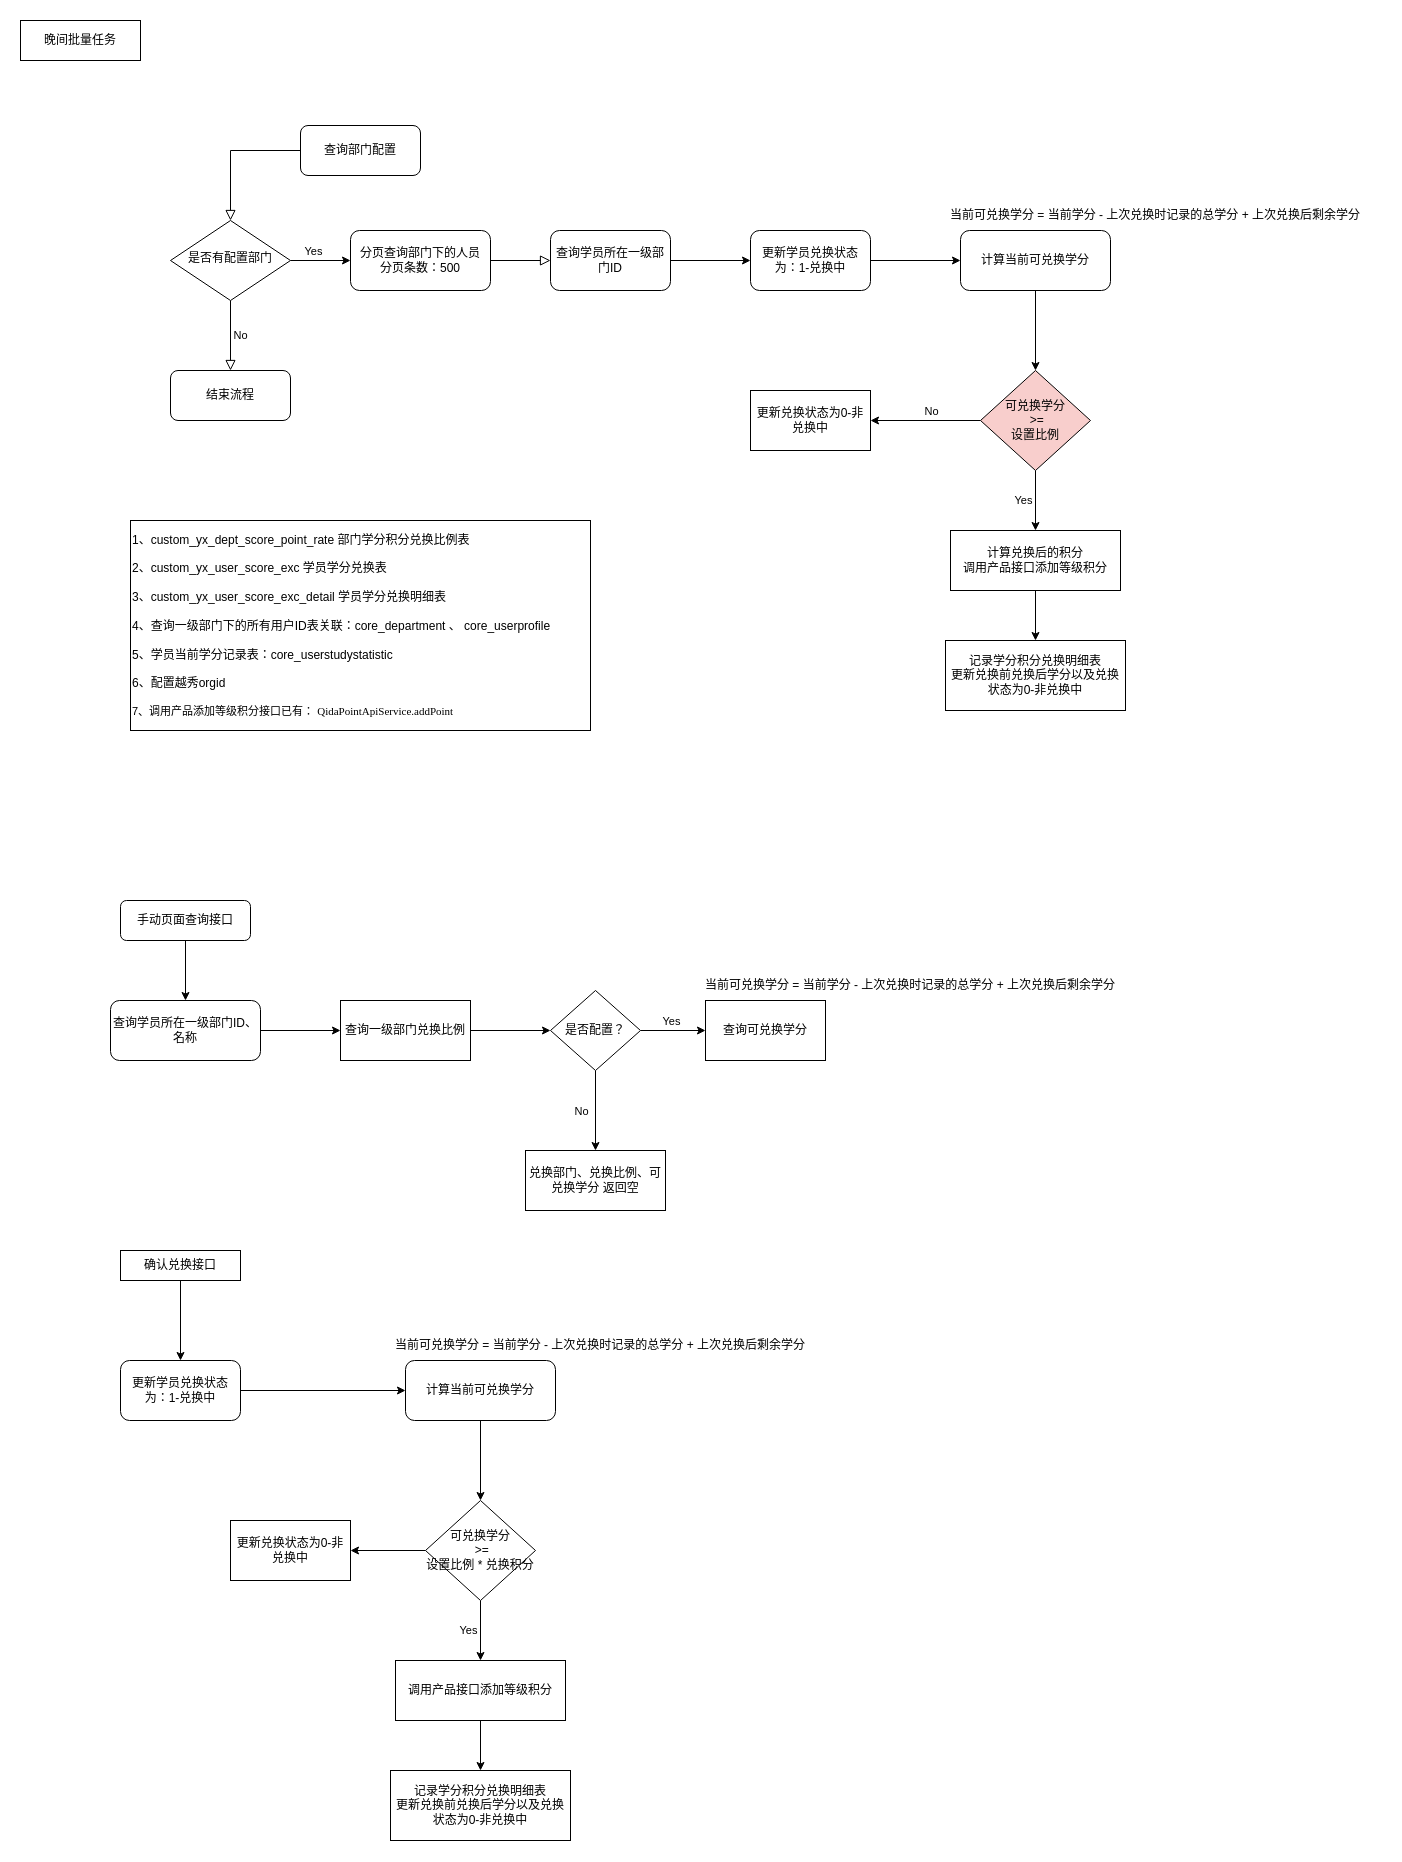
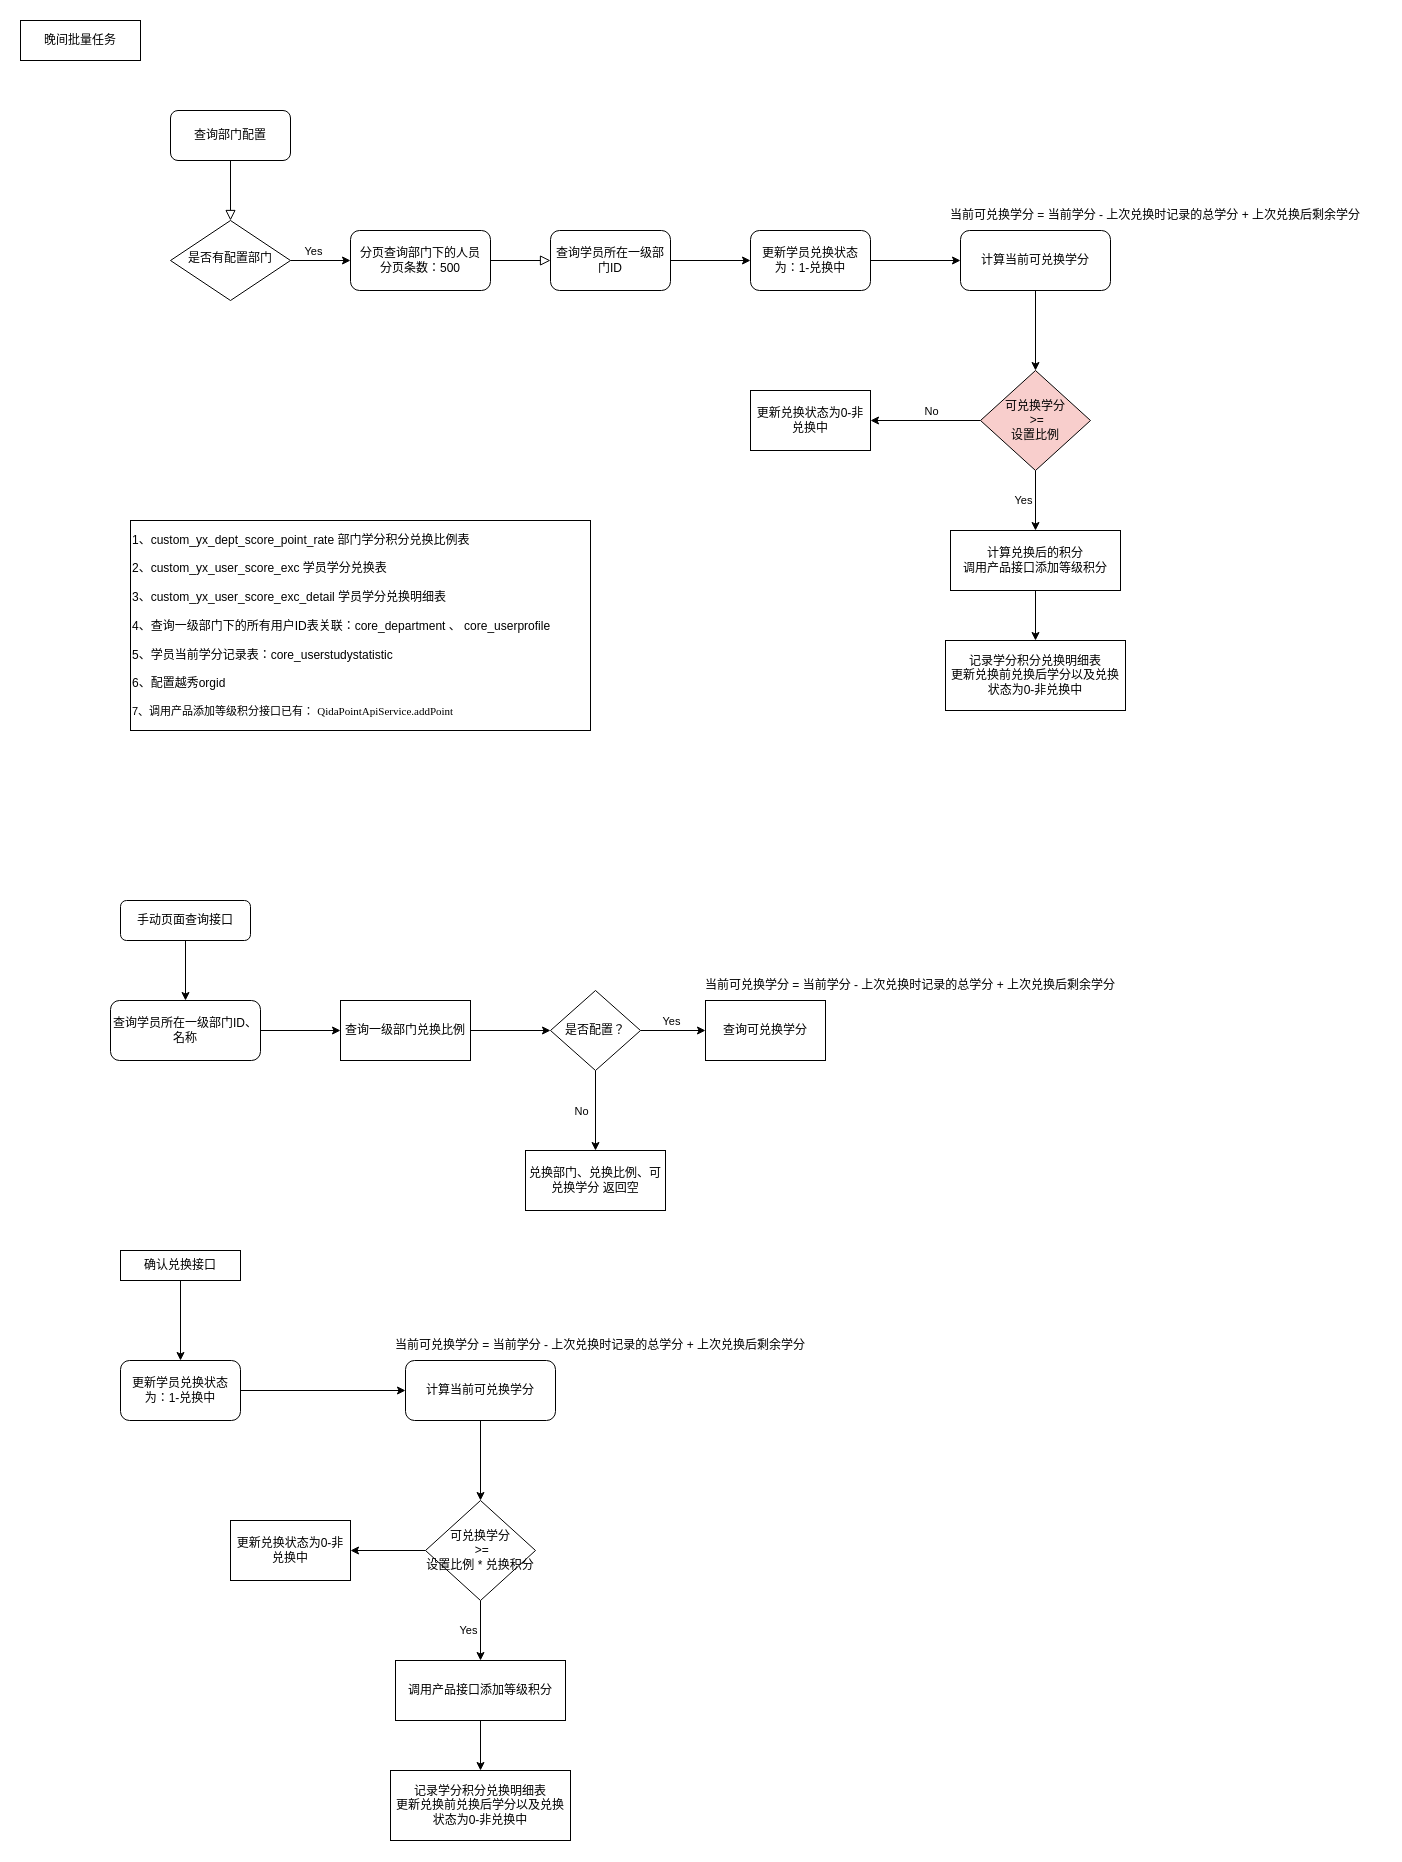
(361, 151) -> (231, 136)
(231, 330) -> none
(231, 396) -> none
